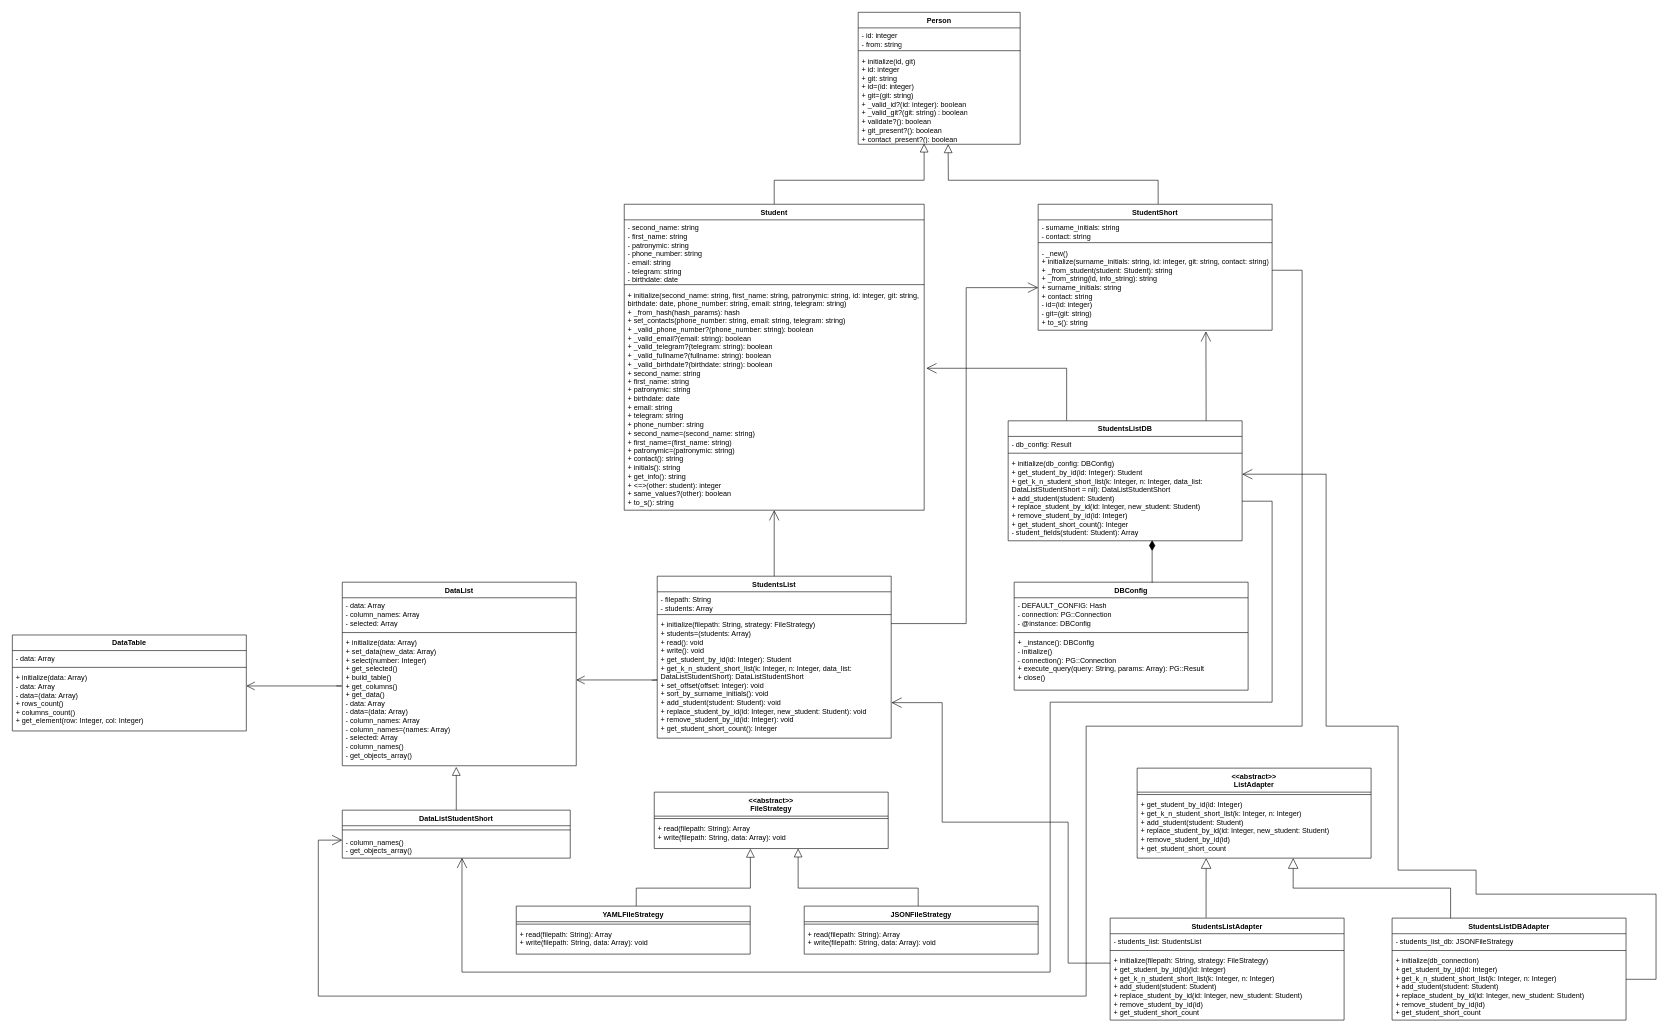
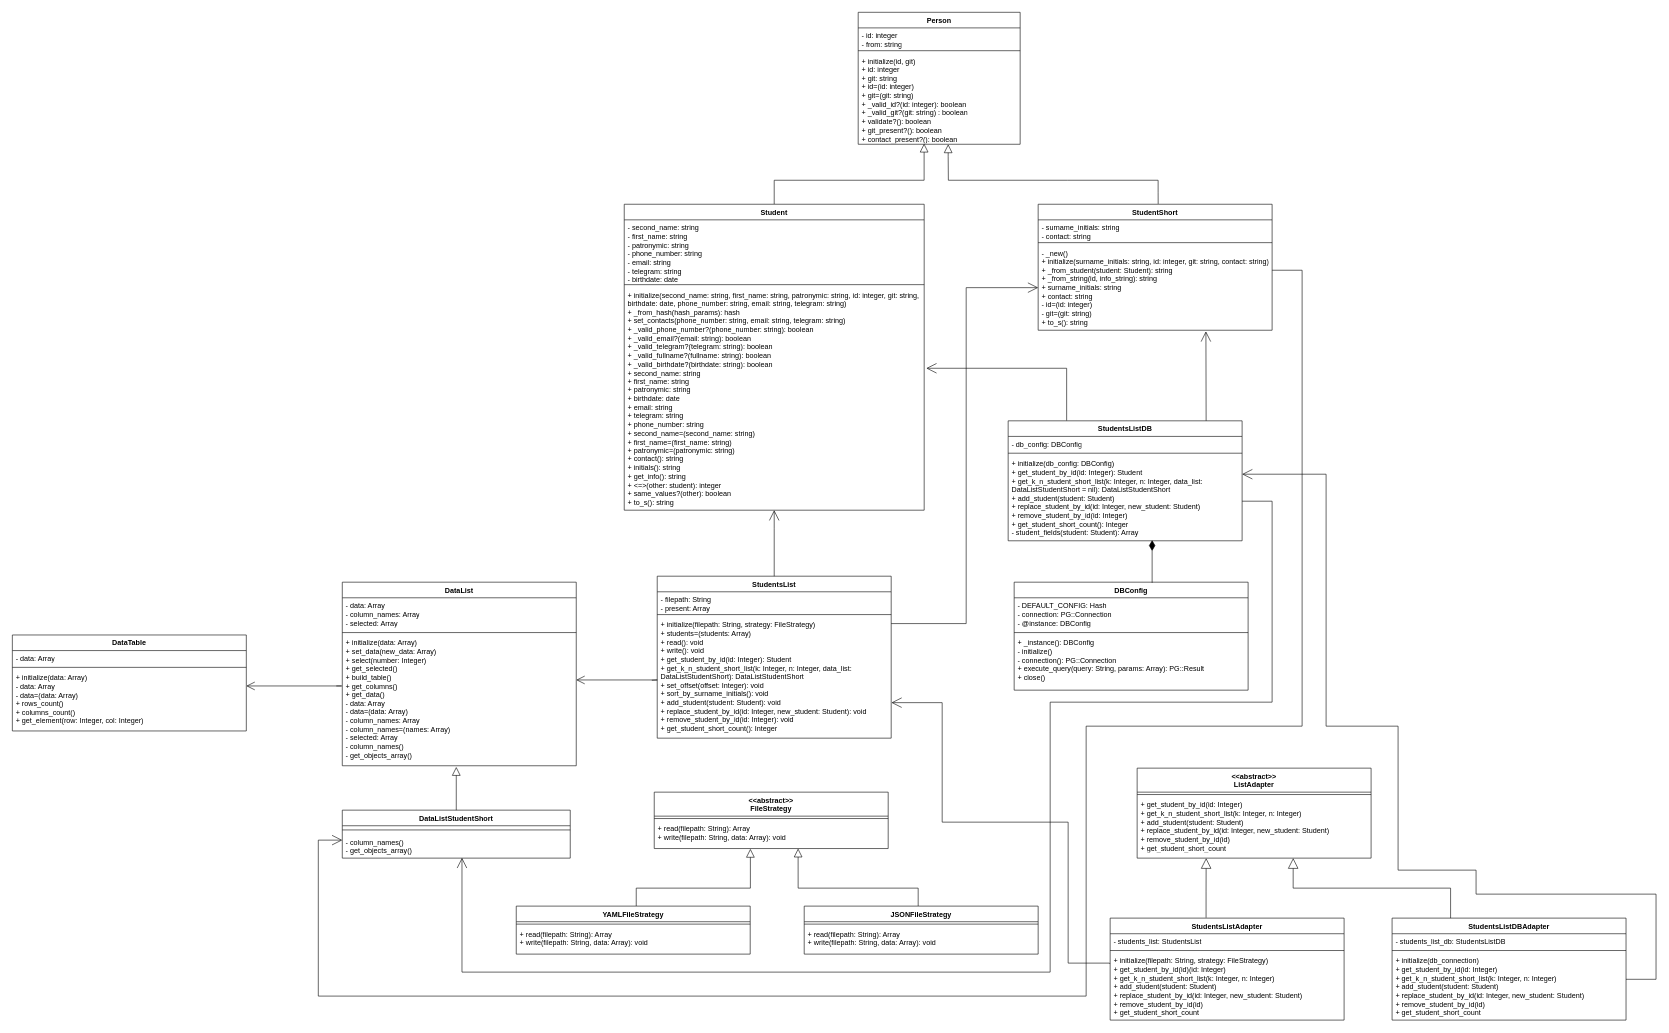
(1046, 445) -> (1050, 445)
(692, 605) -> (692, 605)
(1462, 942) -> (1459, 942)
